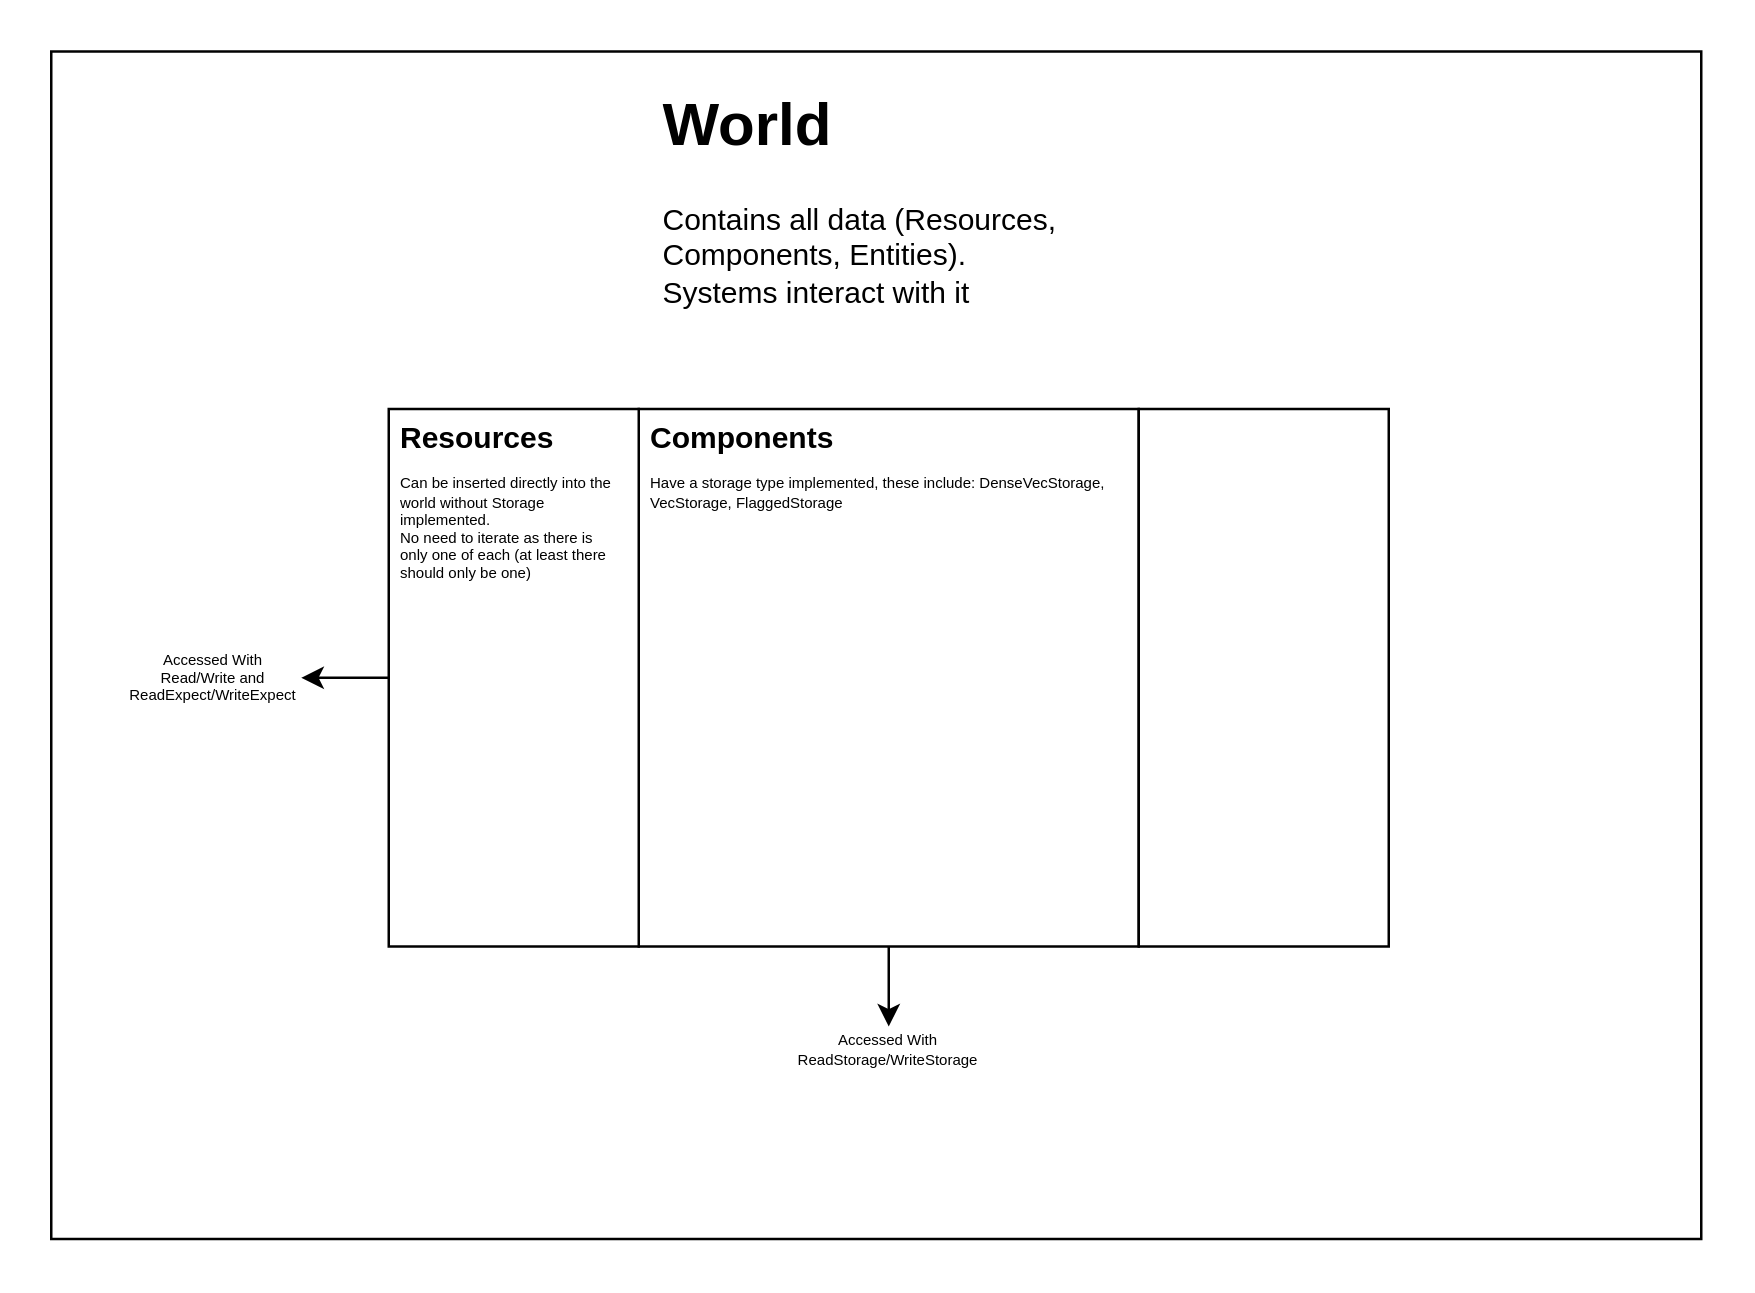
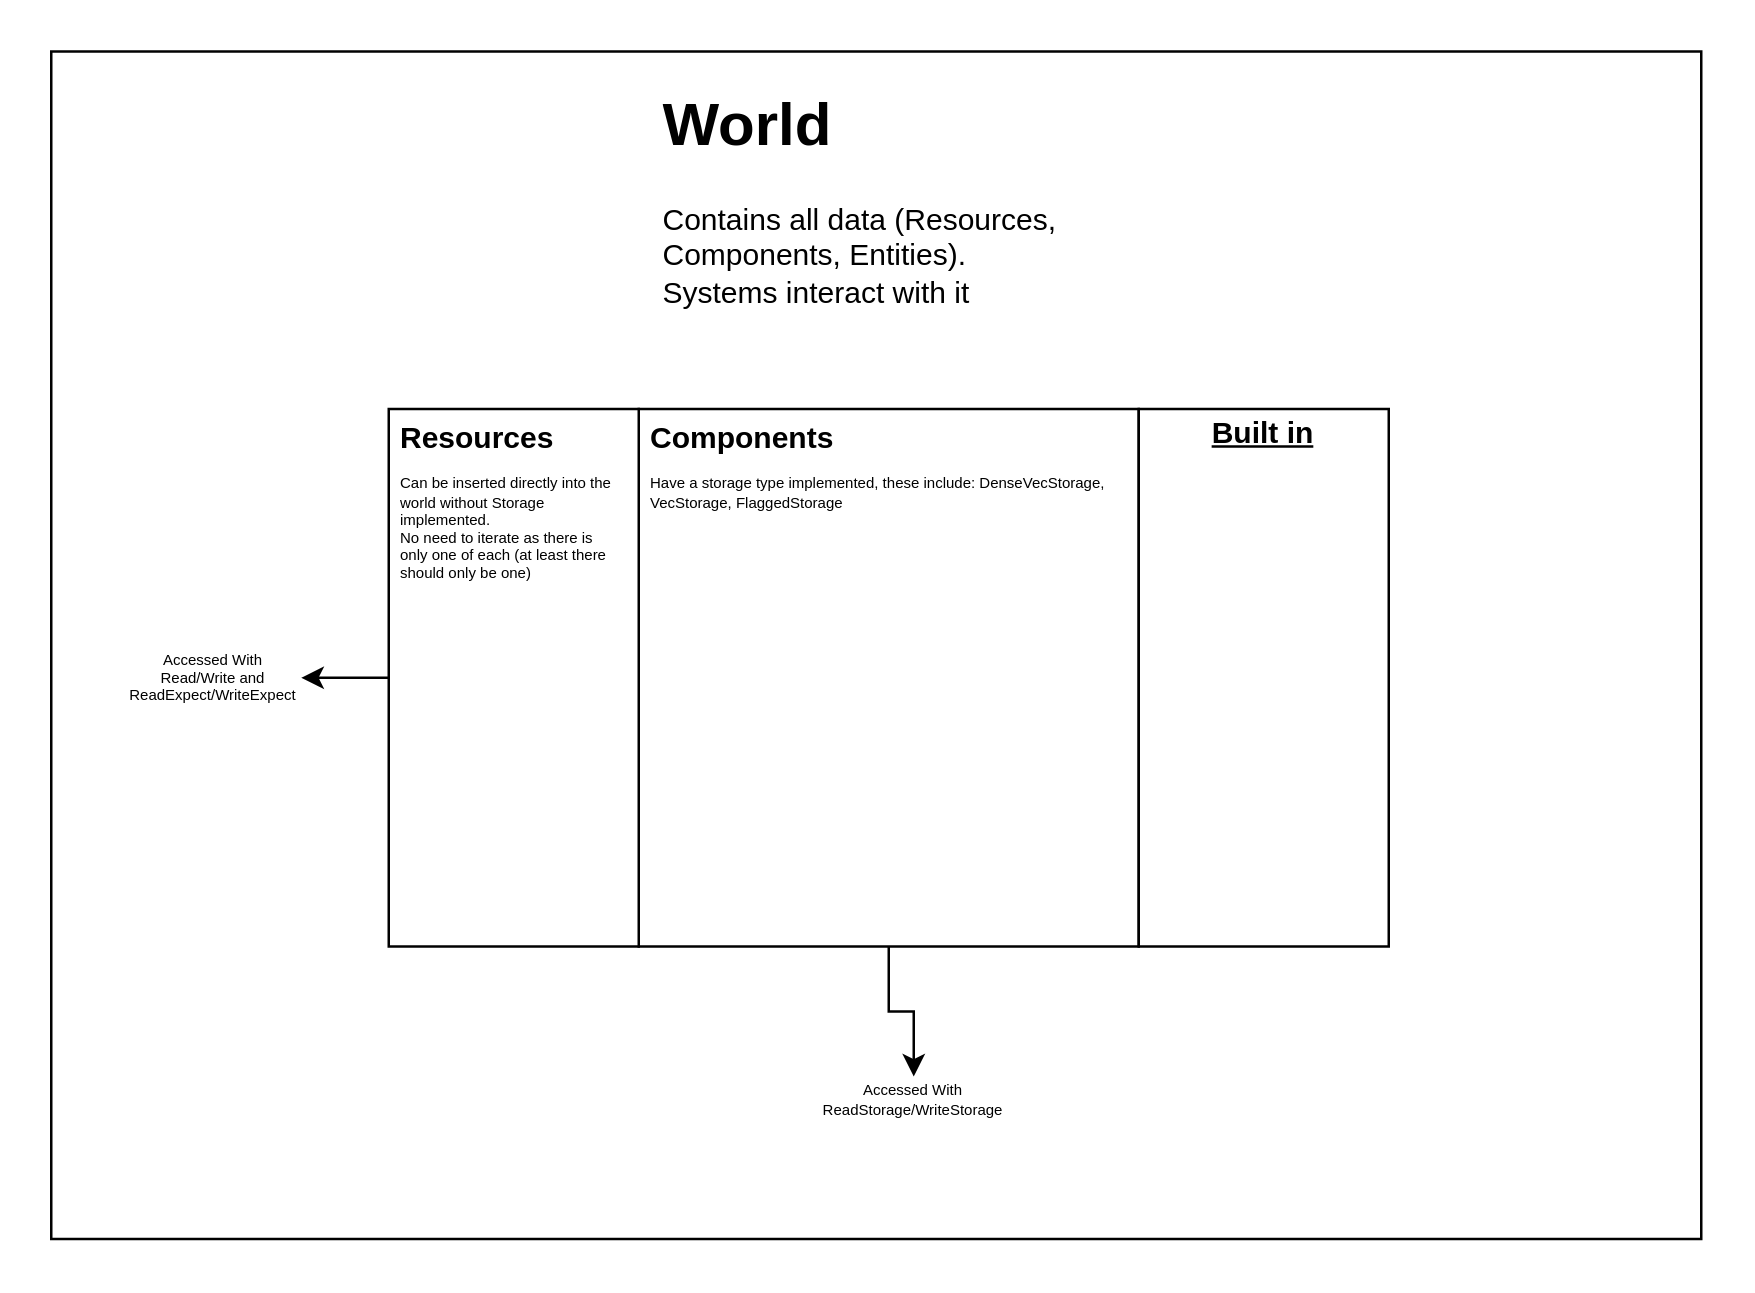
none -> (1264, 434)
(889, 1052) -> (914, 1102)
